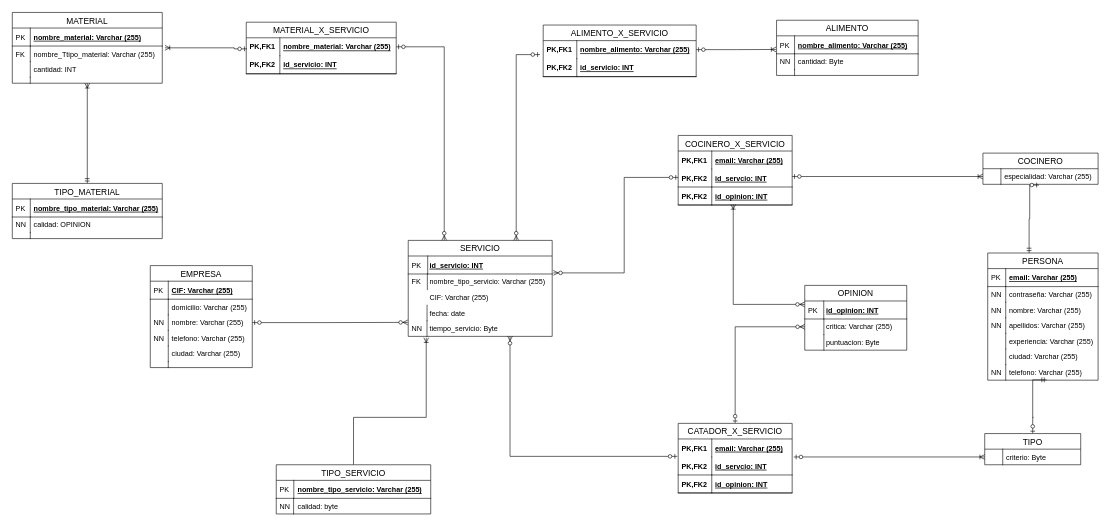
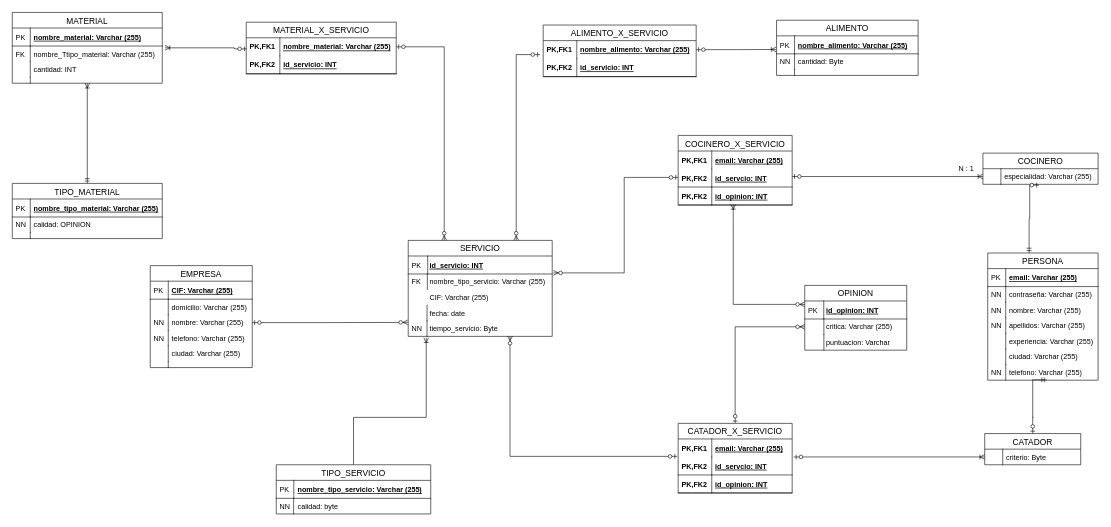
none -> (966, 169)
(856, 343) -> (862, 343)
(1033, 442) -> (1033, 442)
